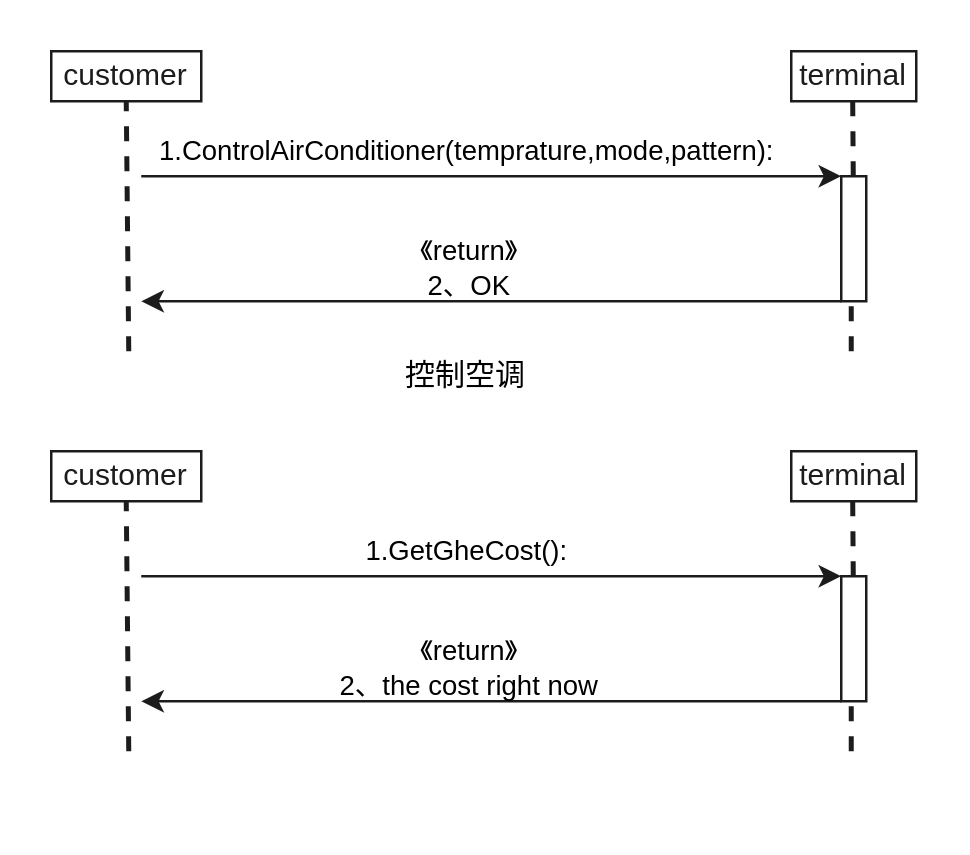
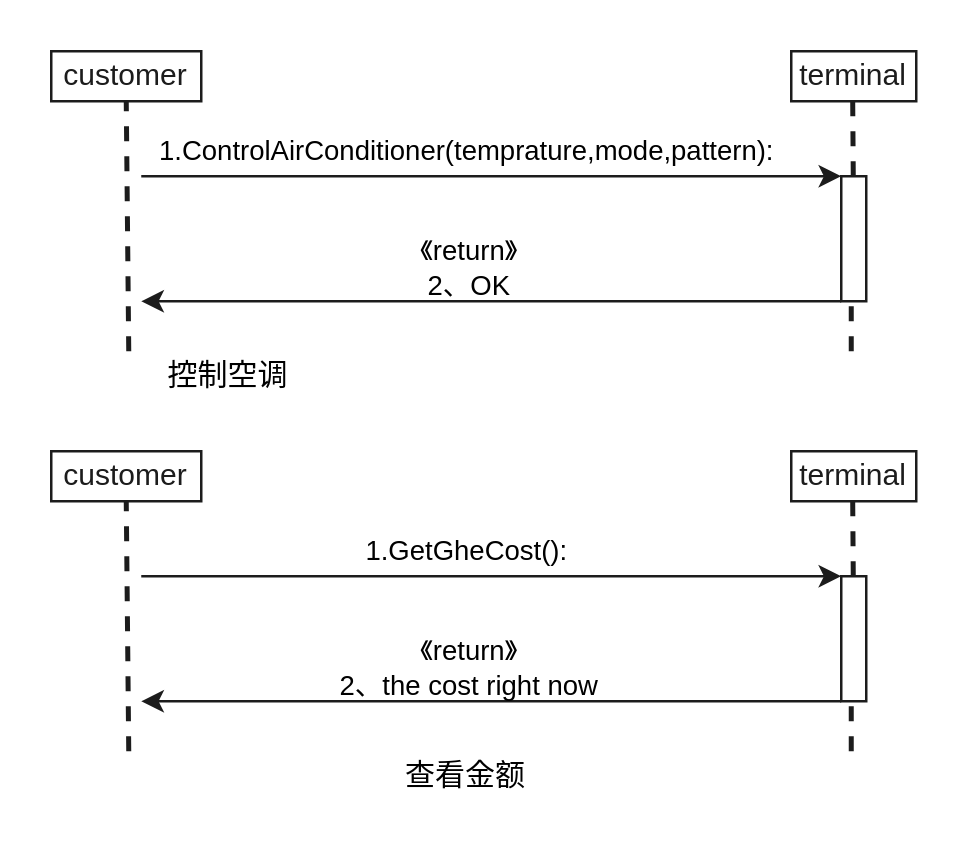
(466, 376) -> (229, 376)
none -> (466, 776)
